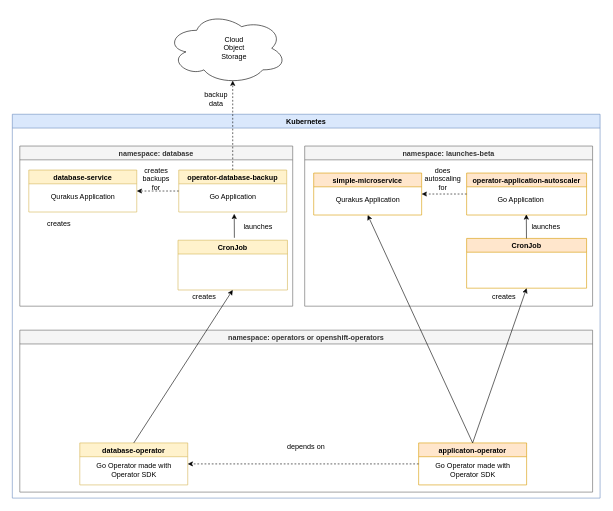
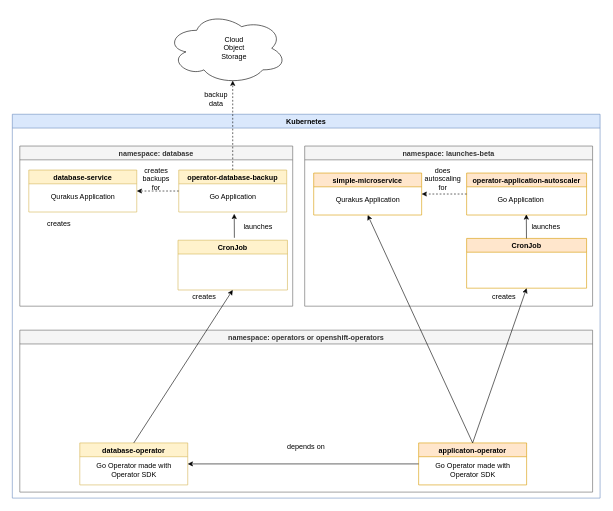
(304, 464) -> (304, 464)
